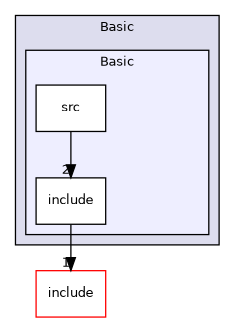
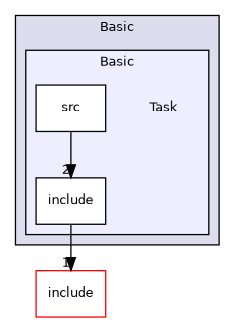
none -> (164, 108)
